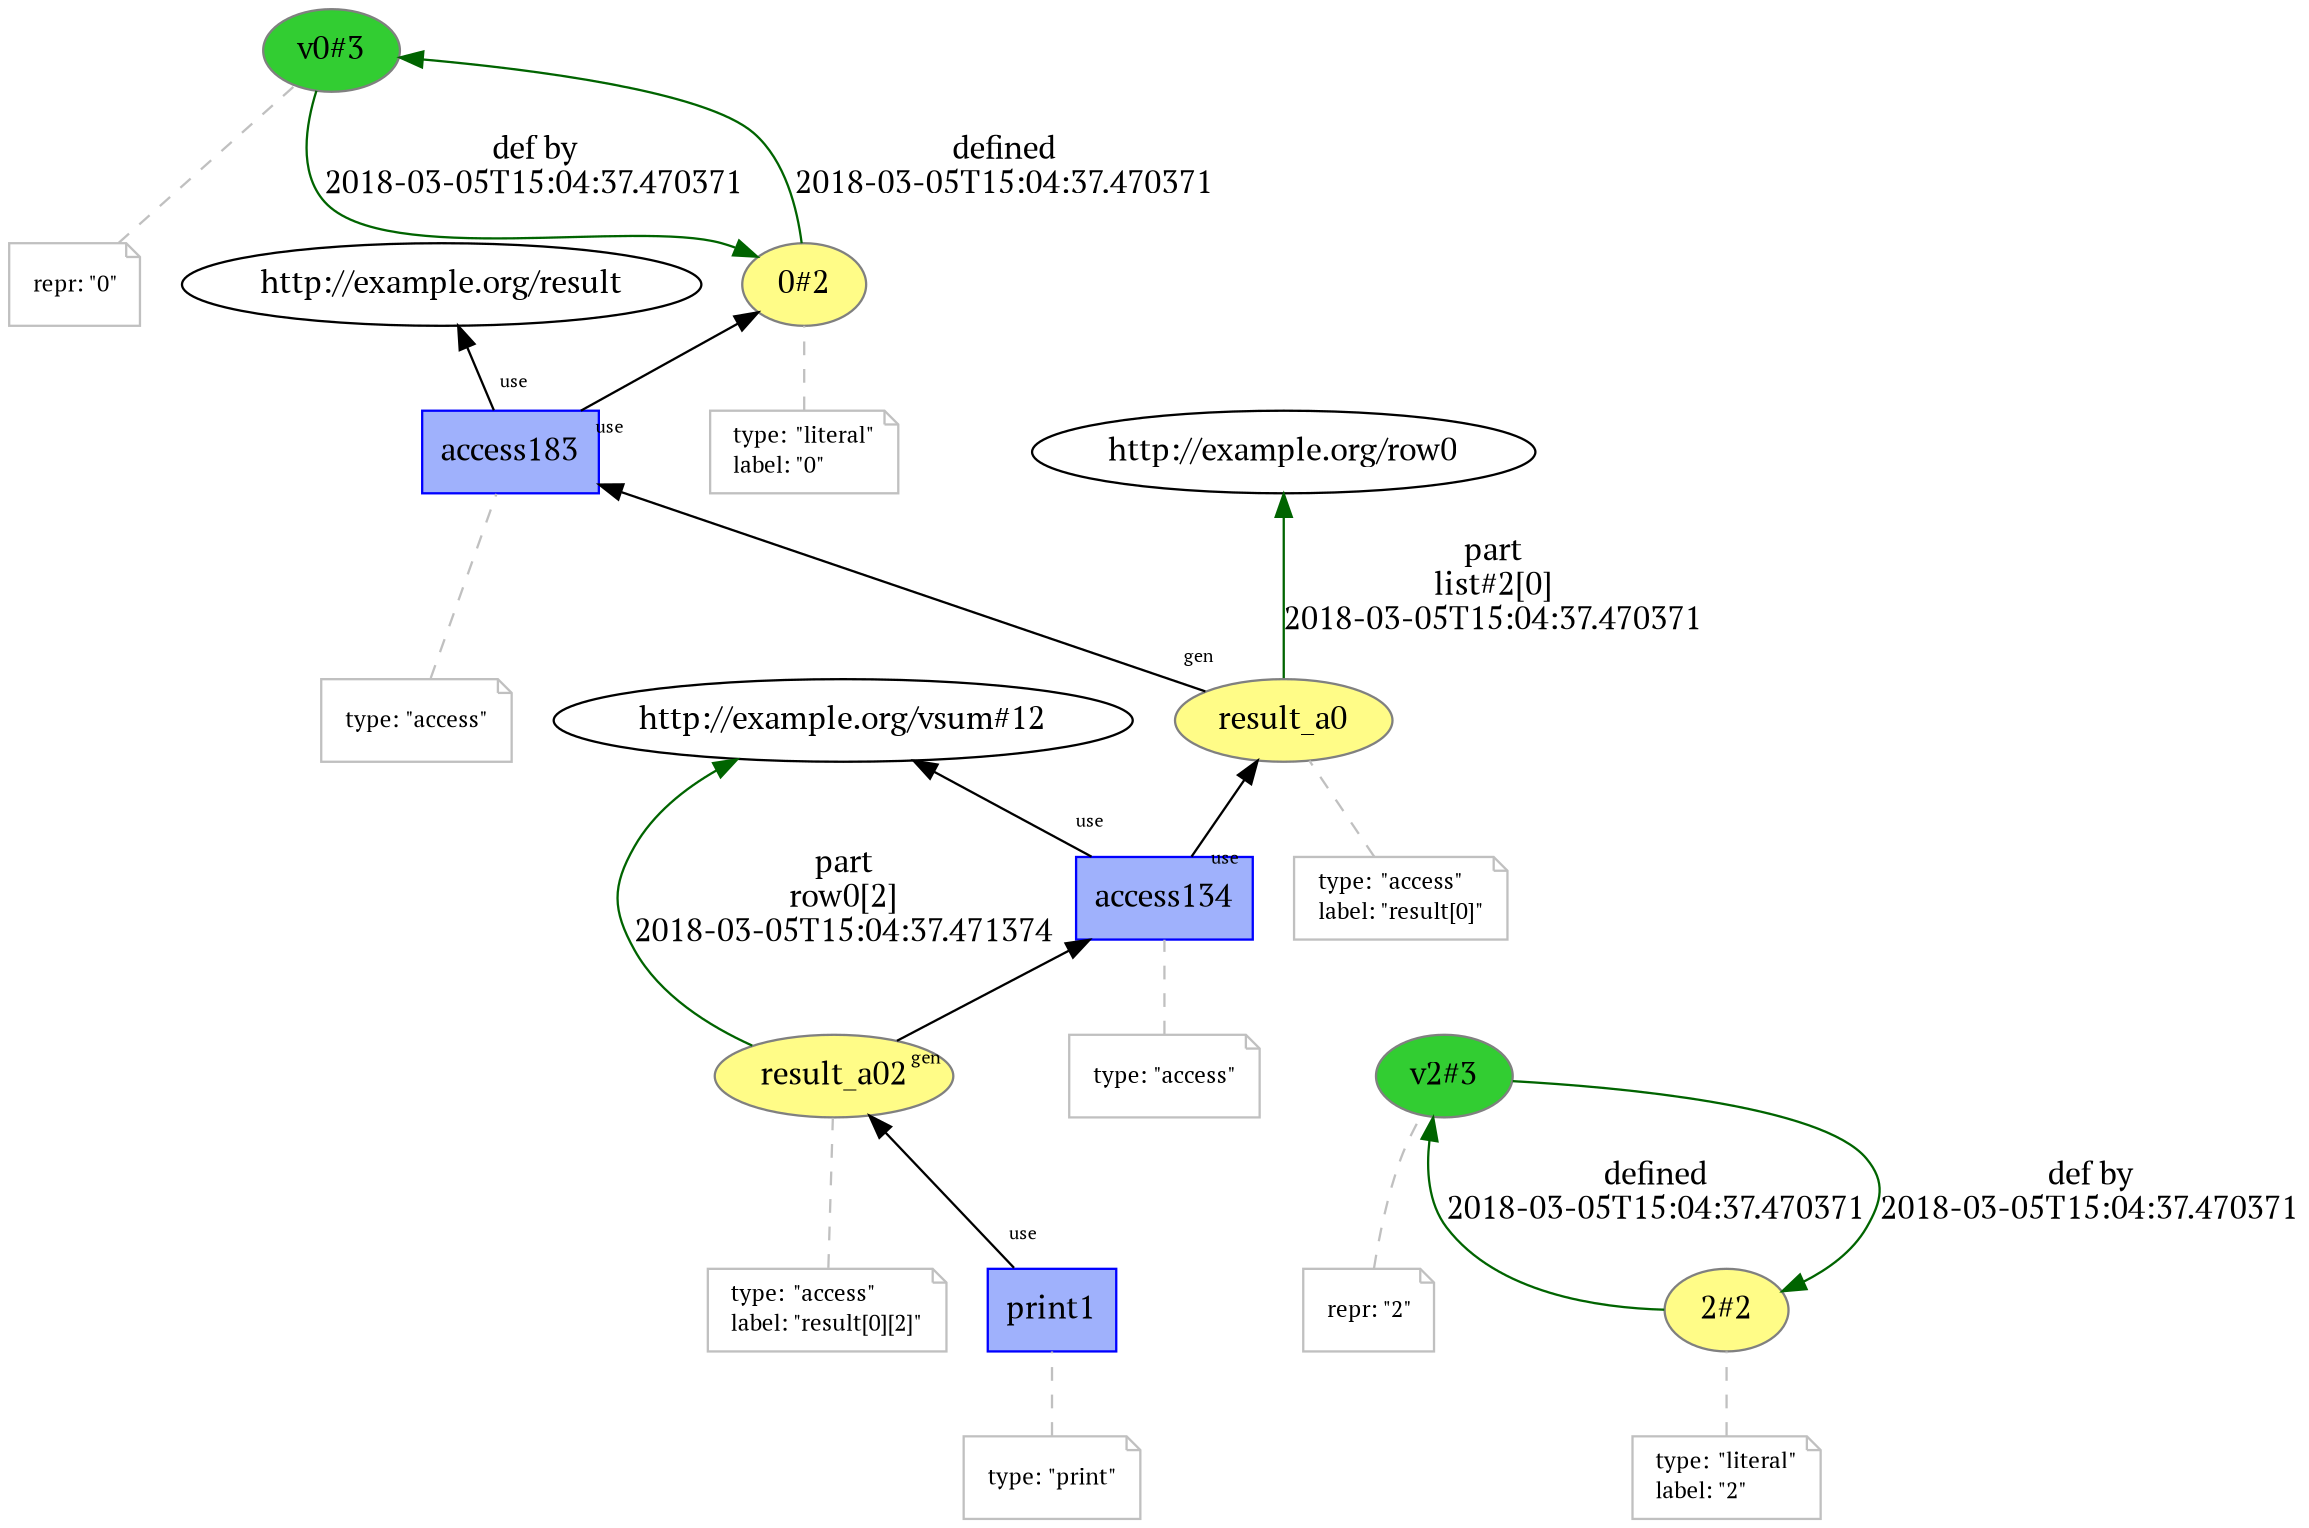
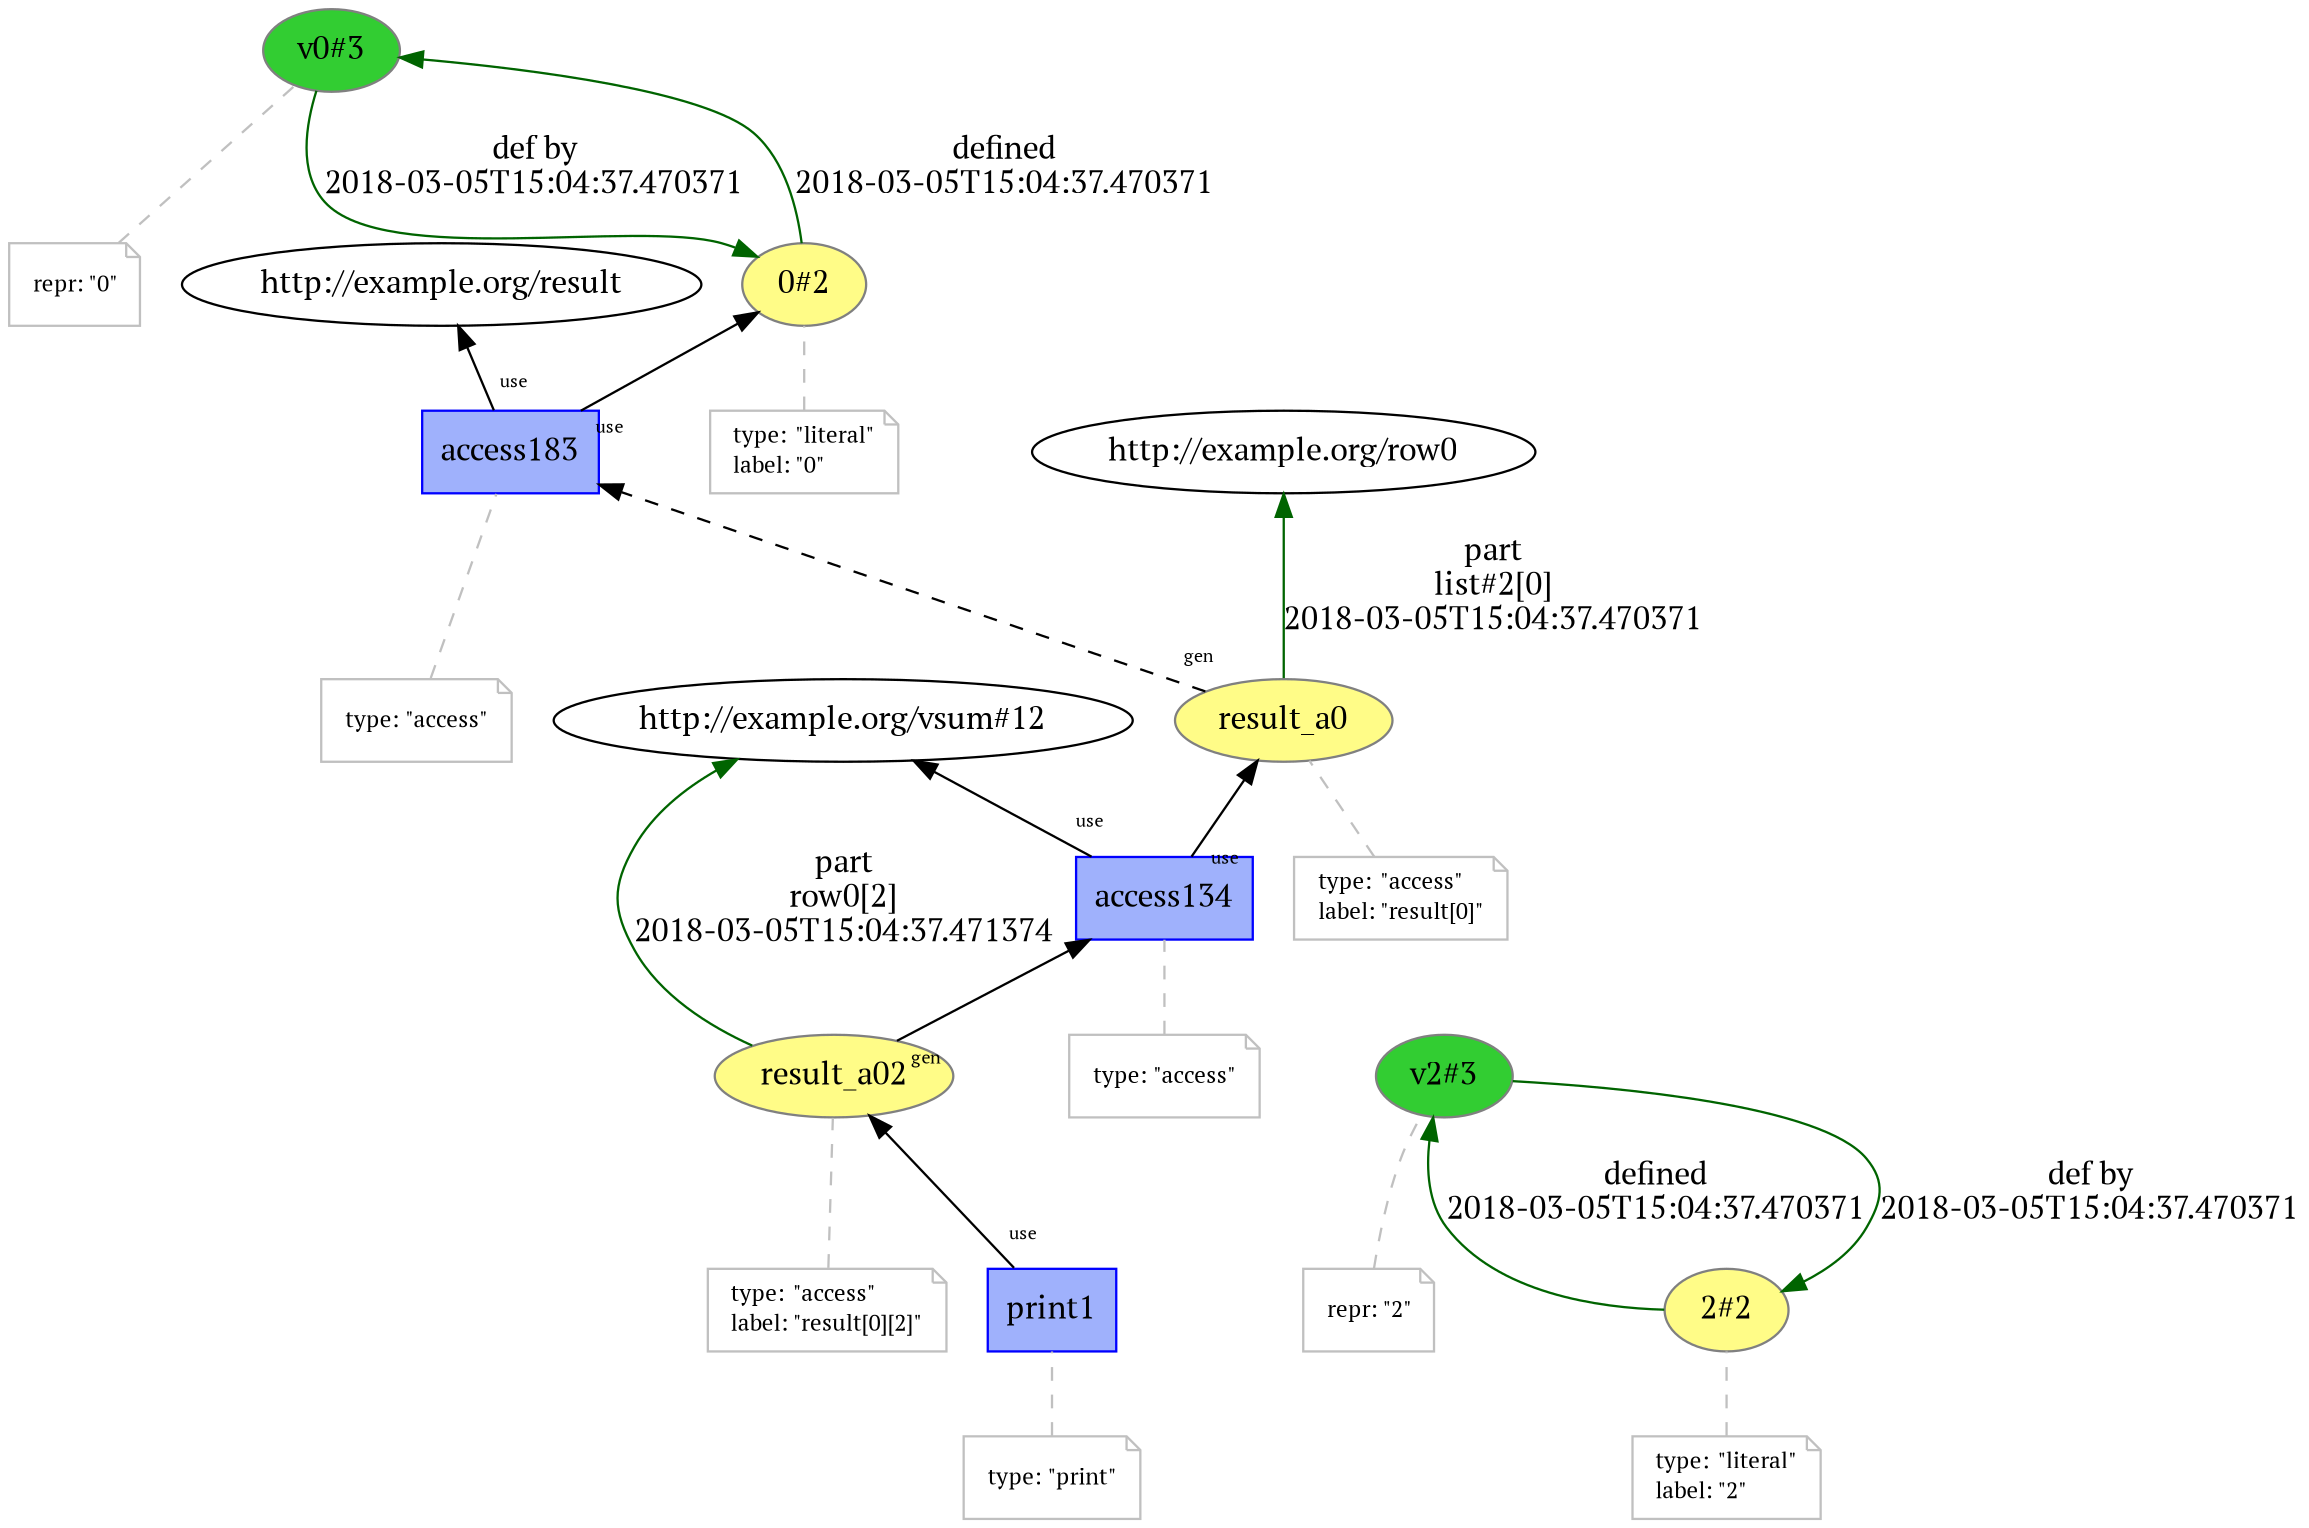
(913, 592) -> (913, 592)
